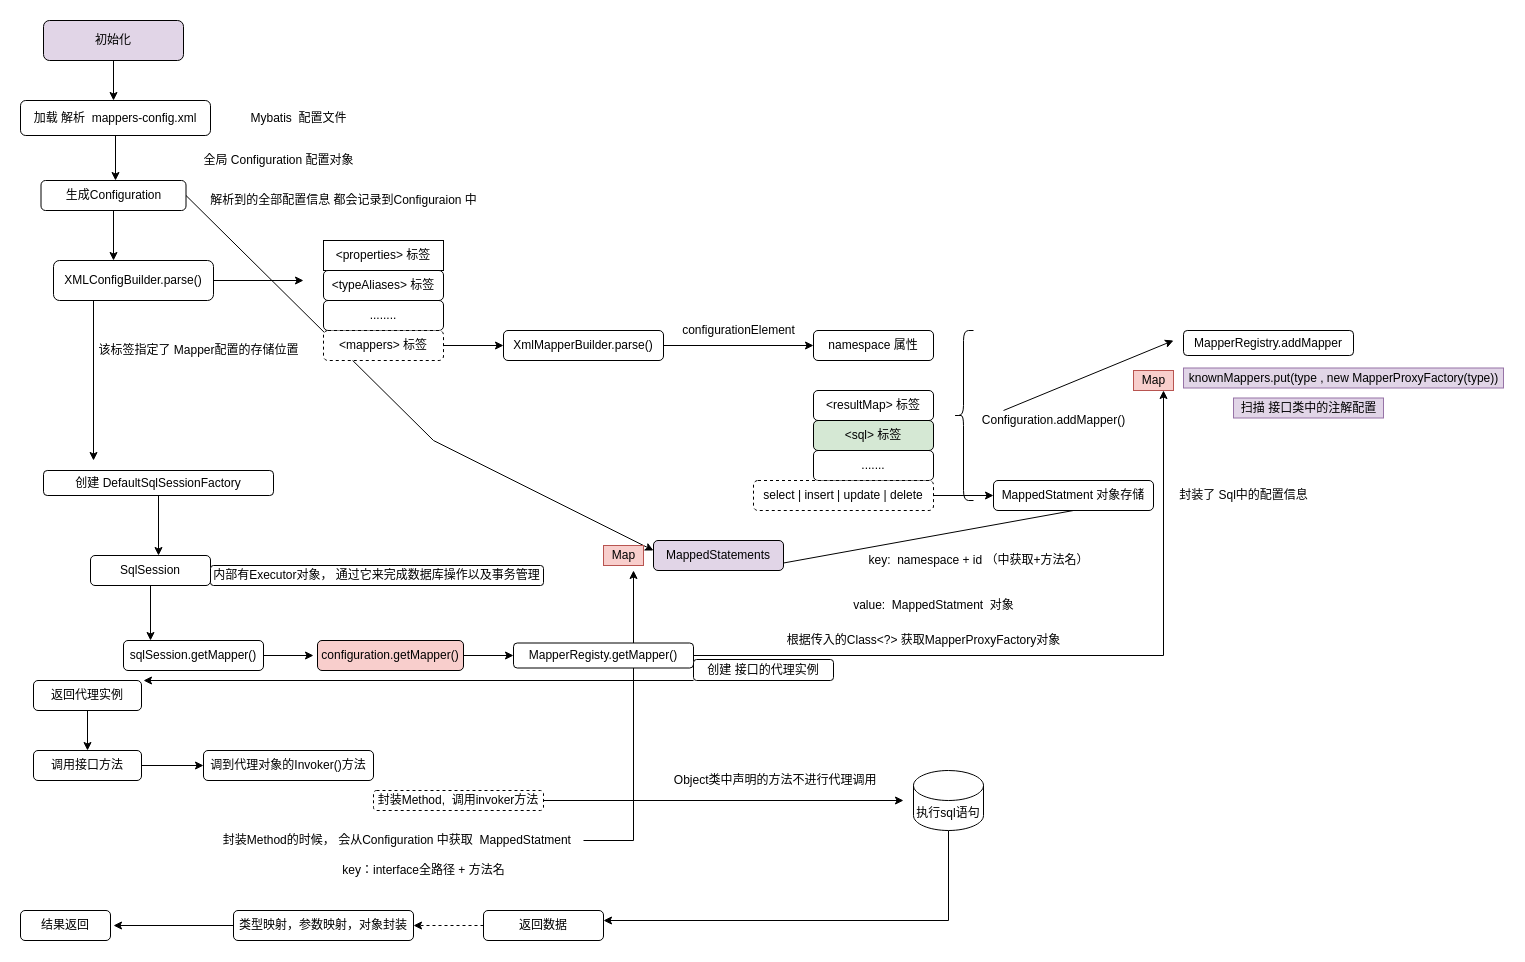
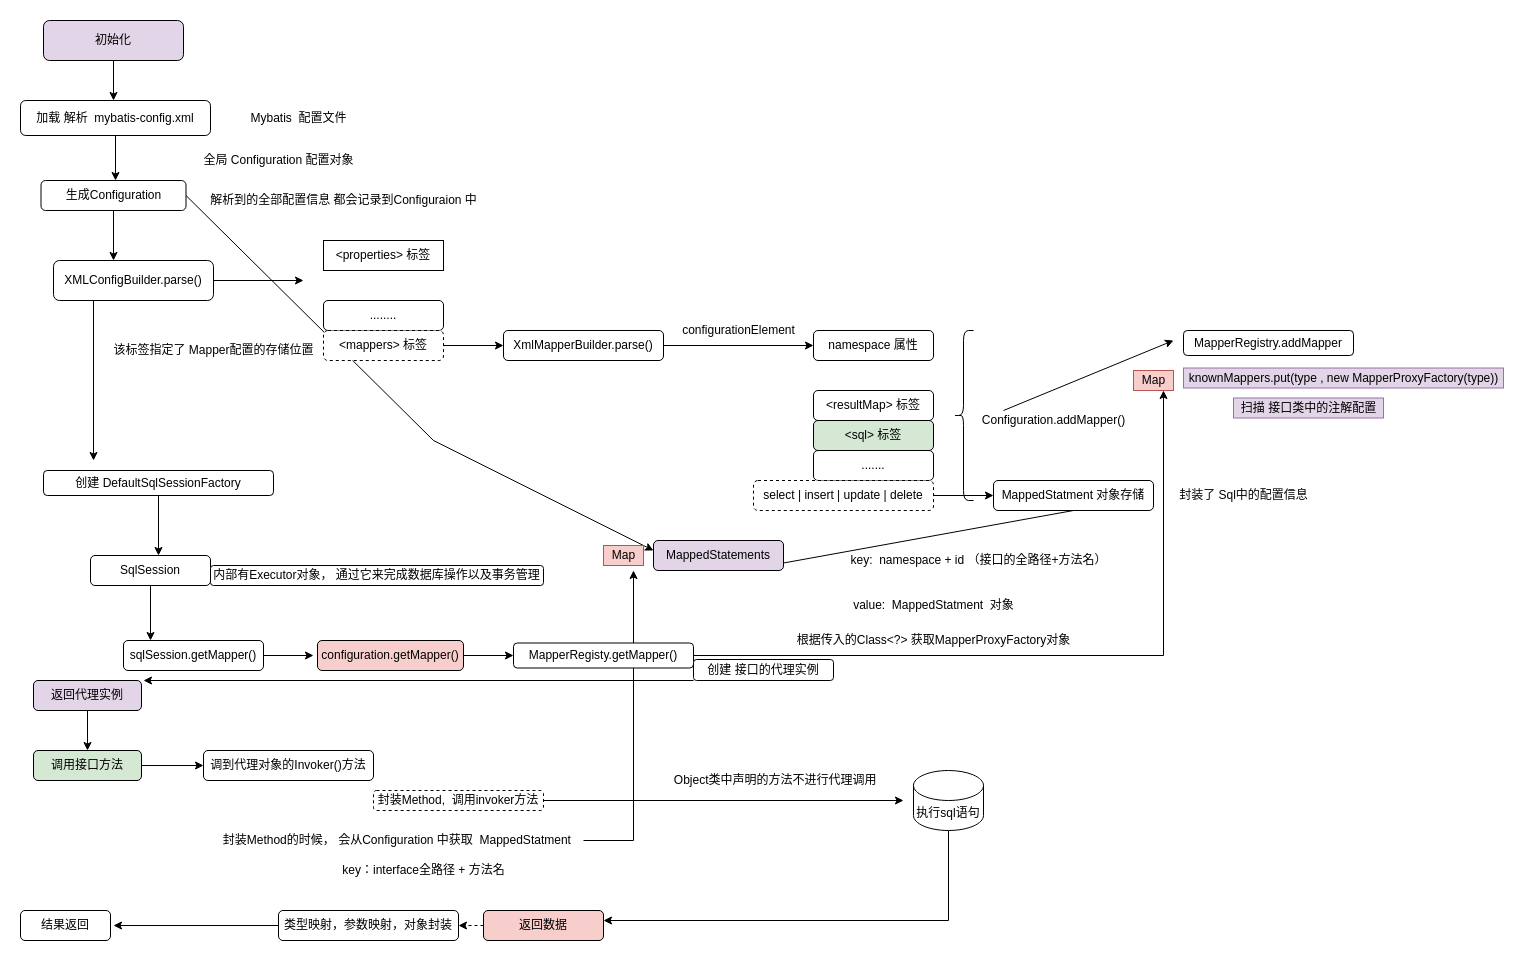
(116, 119) -> (116, 119)
(384, 286) -> none
(199, 351) -> (214, 351)
(979, 561) -> (979, 561)
(924, 641) -> (934, 641)
(88, 696) -> (88, 696)
(88, 766) -> (88, 766)
(324, 926) -> (369, 926)
(544, 926) -> (544, 926)
